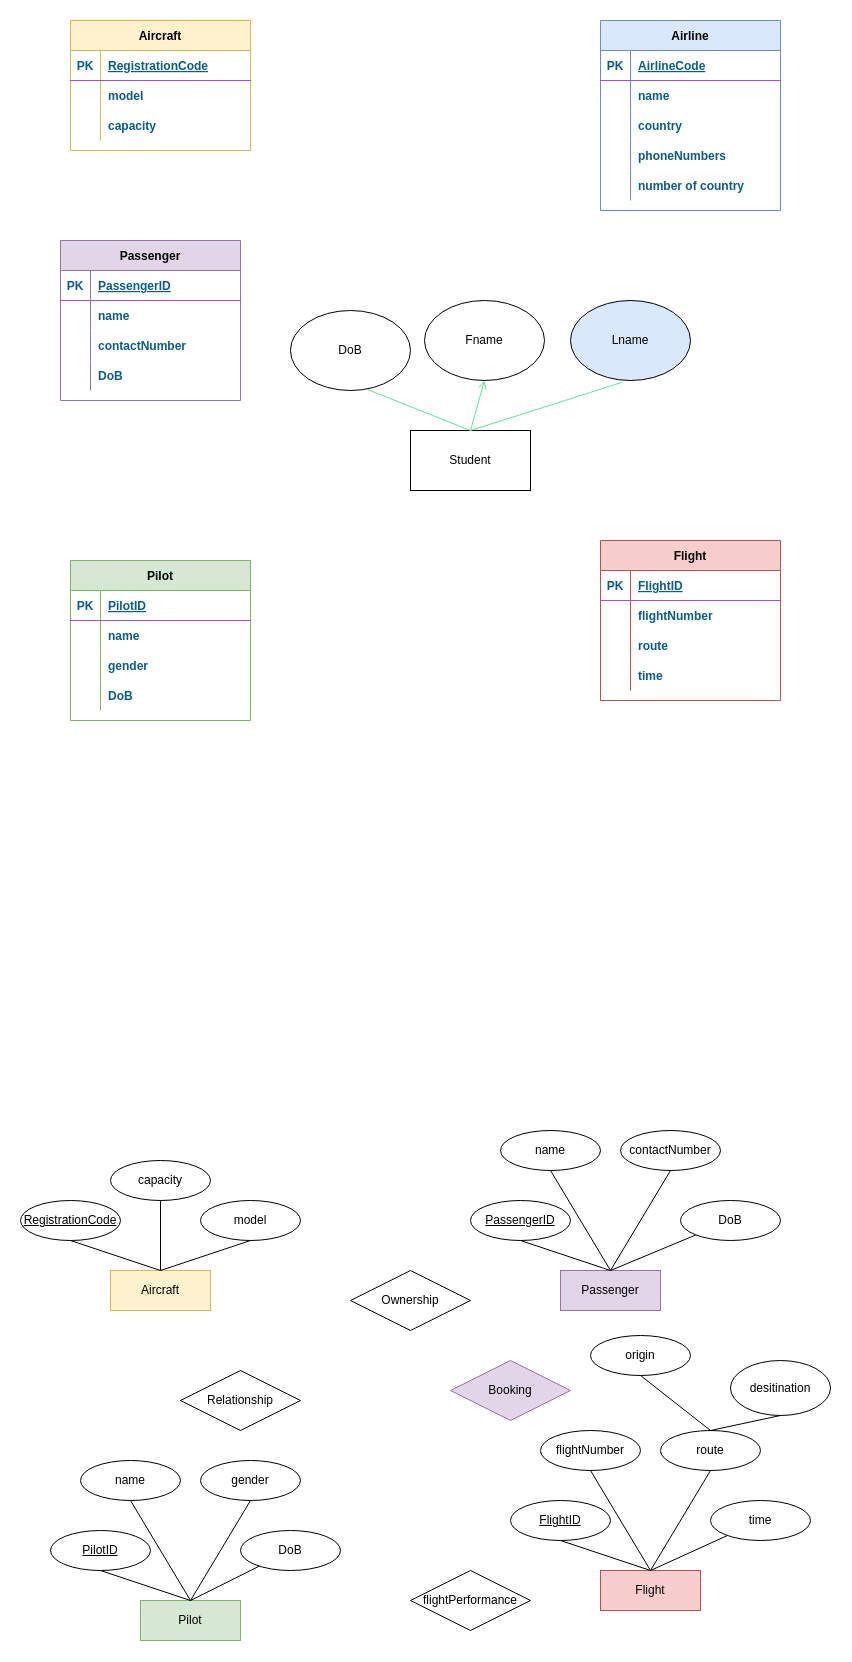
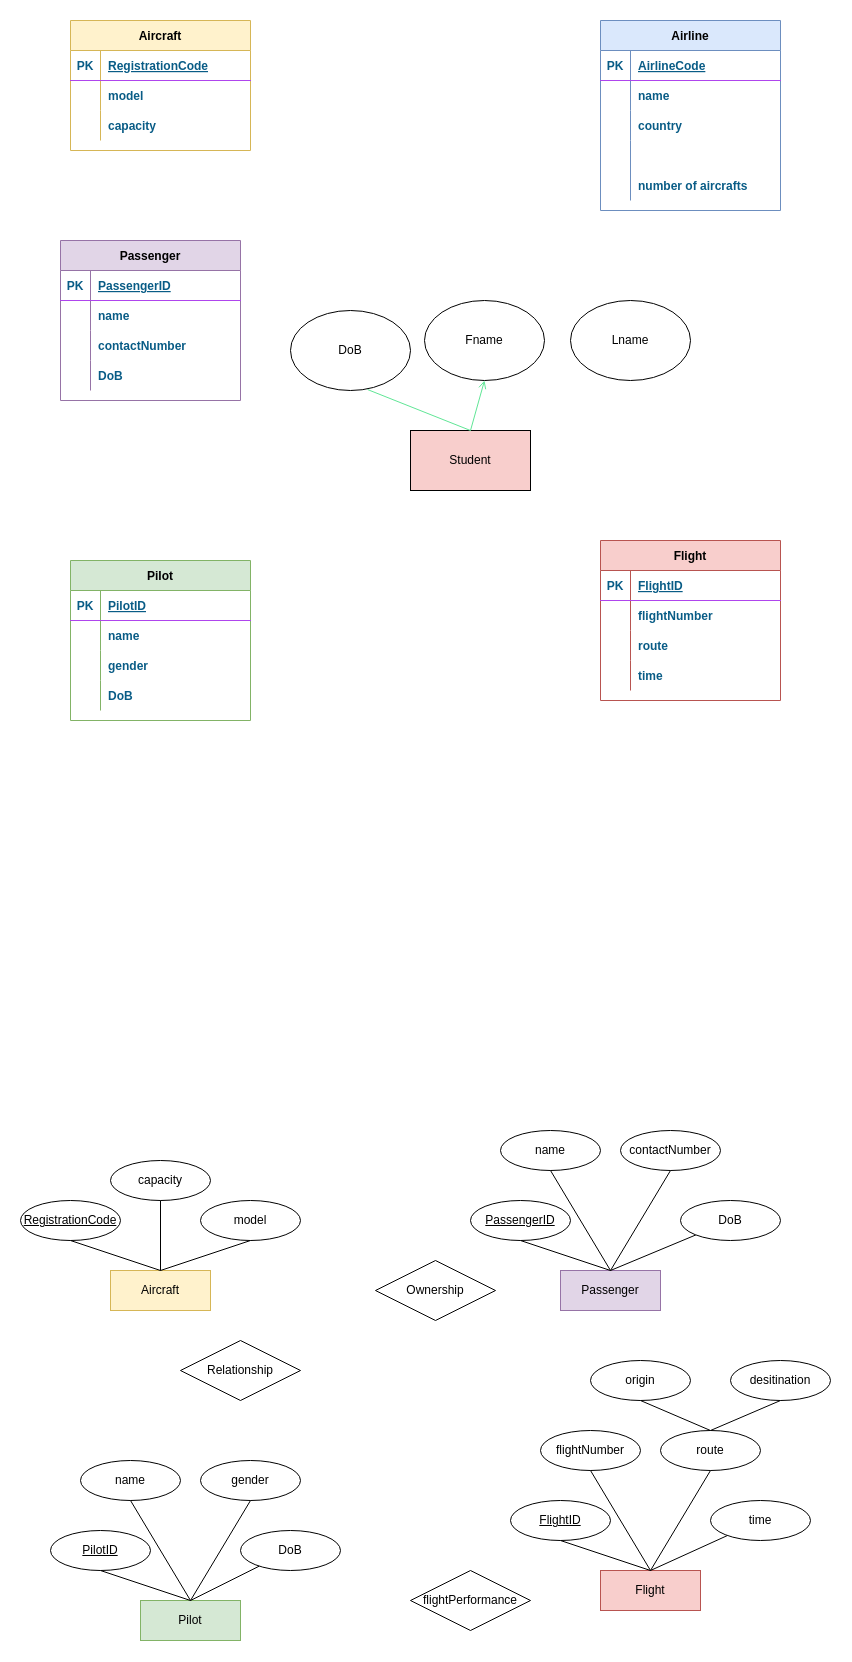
(706, 156) -> none
(692, 186) -> (697, 186)
(631, 341) -> (631, 341)
(547, 406) -> none
(471, 461) -> (471, 461)
(411, 1301) -> (436, 1291)
(641, 1356) -> (641, 1381)
(781, 1388) -> (781, 1381)
(511, 1391) -> none
(241, 1401) -> (241, 1371)
